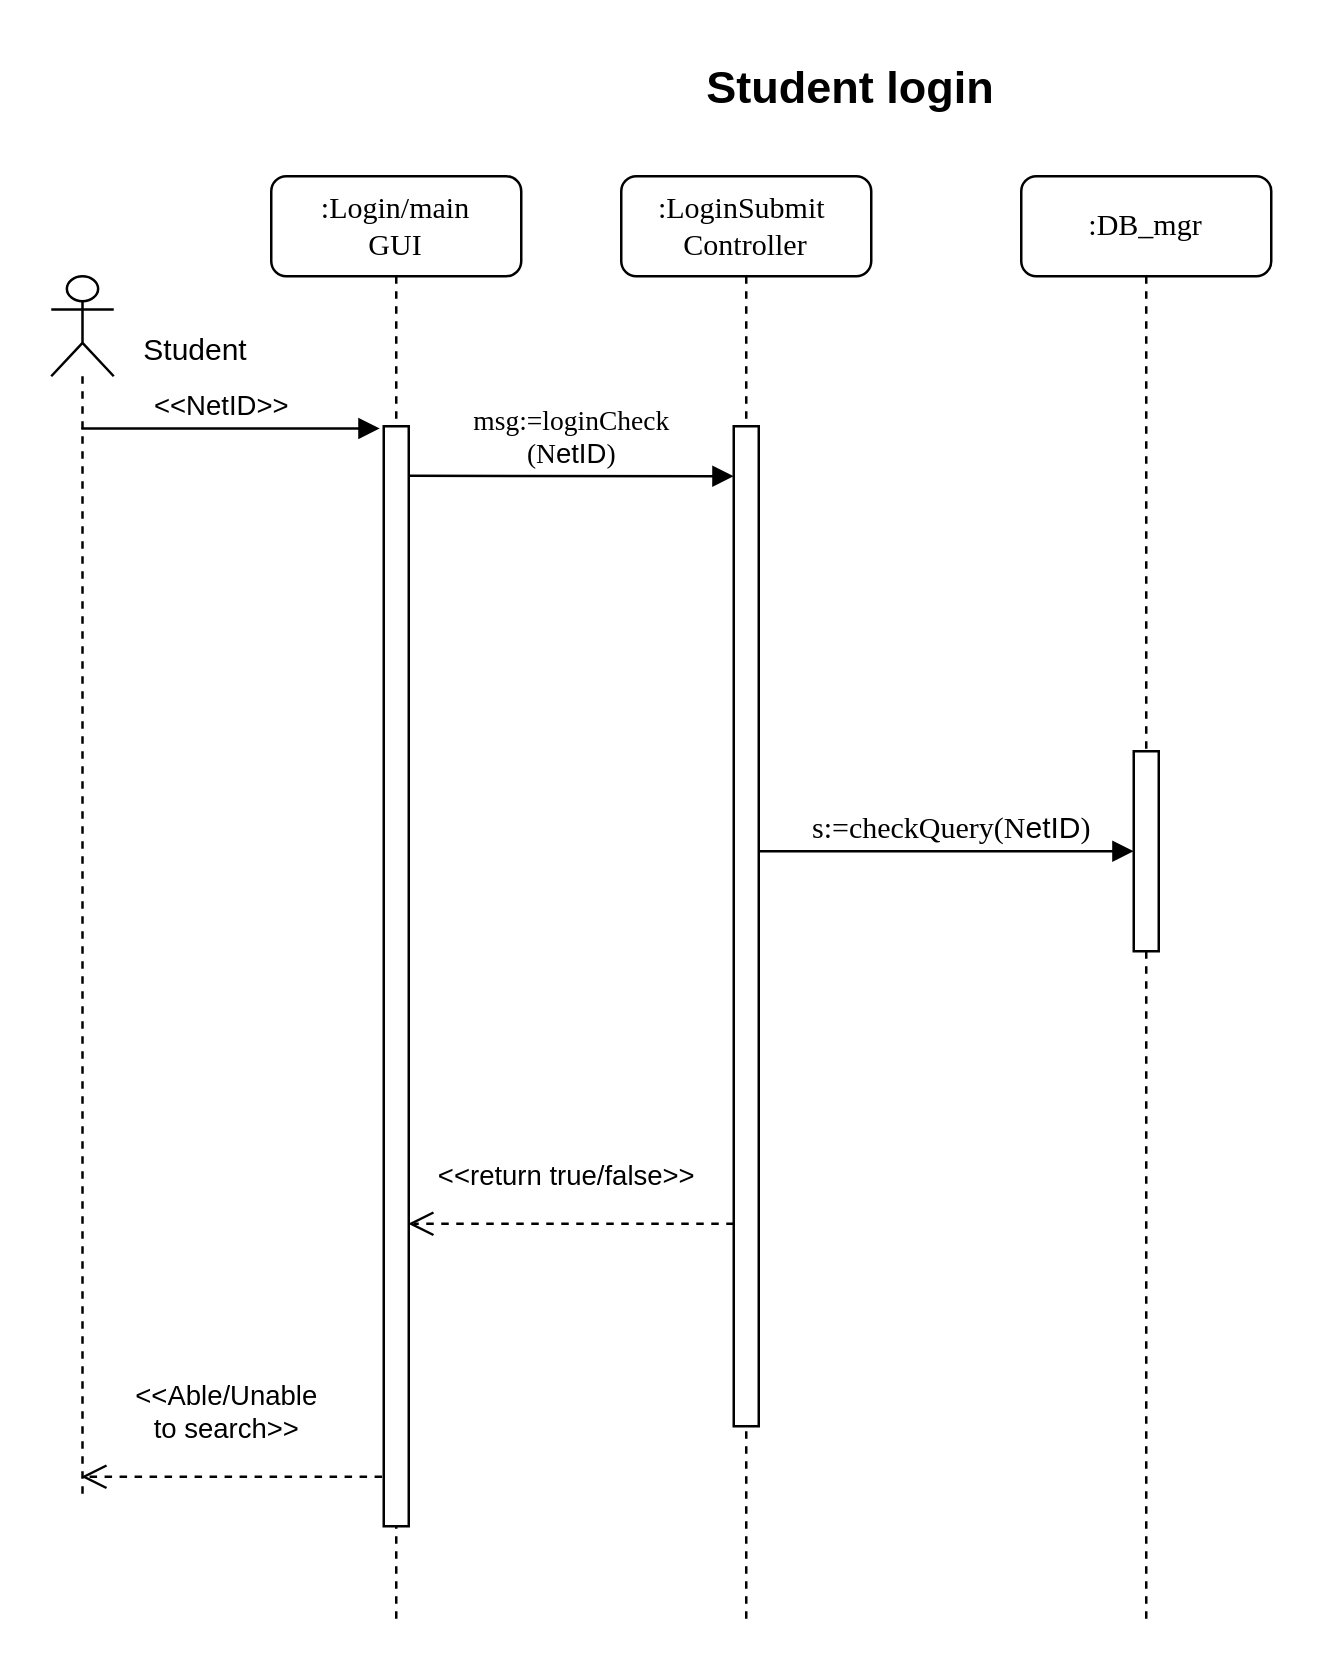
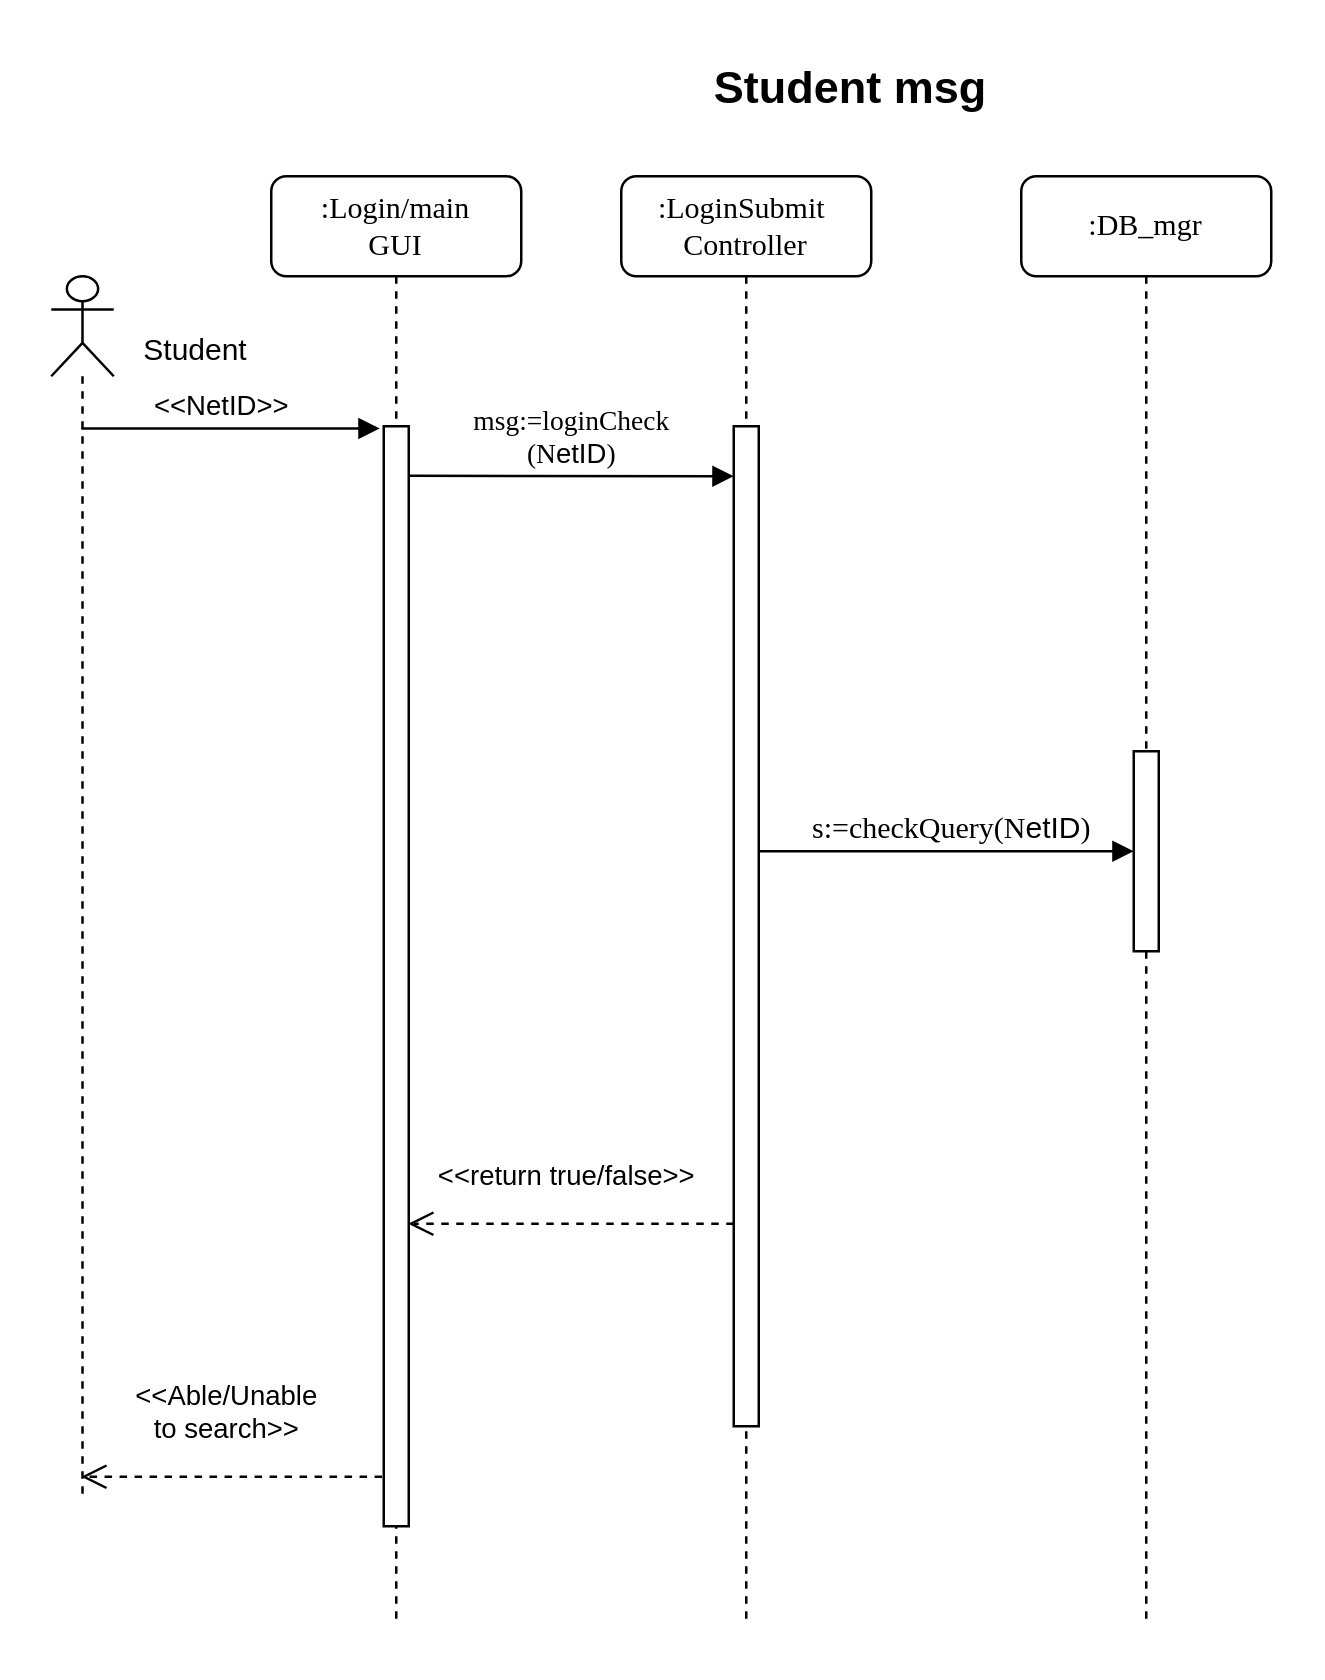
(850, 88) -> (850, 88)
